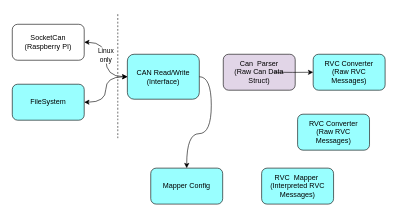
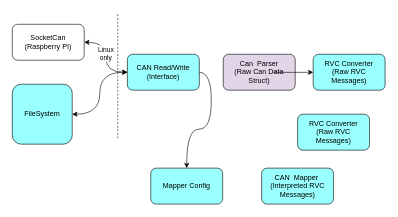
(164, 77) -> (164, 72)
(48, 102) -> (42, 114)
(298, 186) -> (298, 186)
